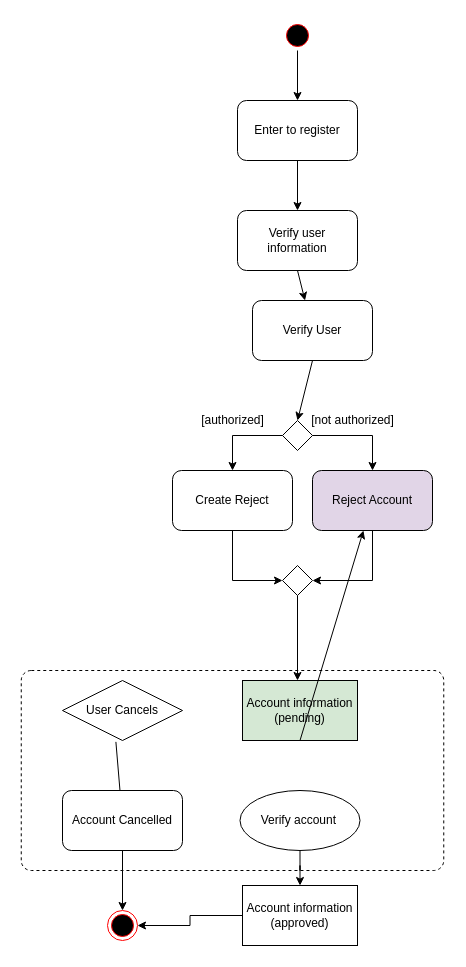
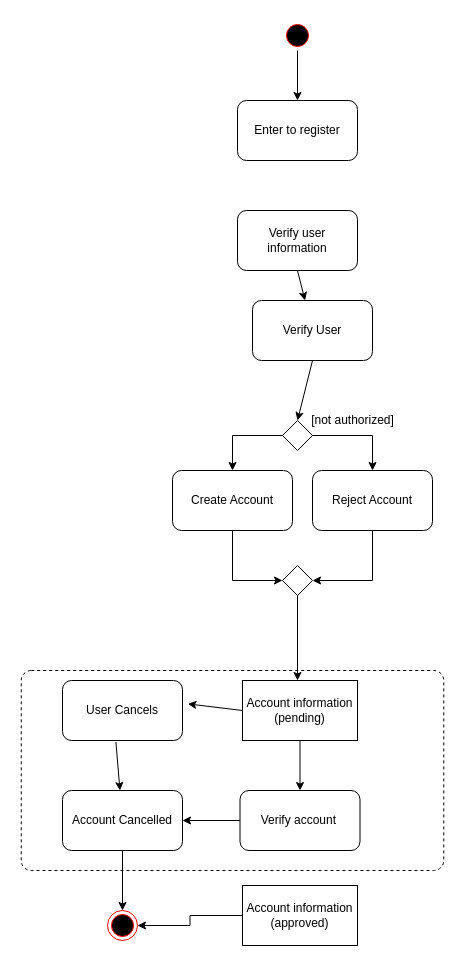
(298, 182) -> none
(233, 421) -> none
(233, 501) -> (233, 501)
(373, 501) -> (373, 501)
(331, 639) -> (300, 762)
none -> (218, 708)
(123, 711) -> (123, 711)
(300, 711) -> (300, 711)
(119, 784) -> (119, 782)
(300, 821) -> (300, 821)
(300, 870) -> (215, 821)
